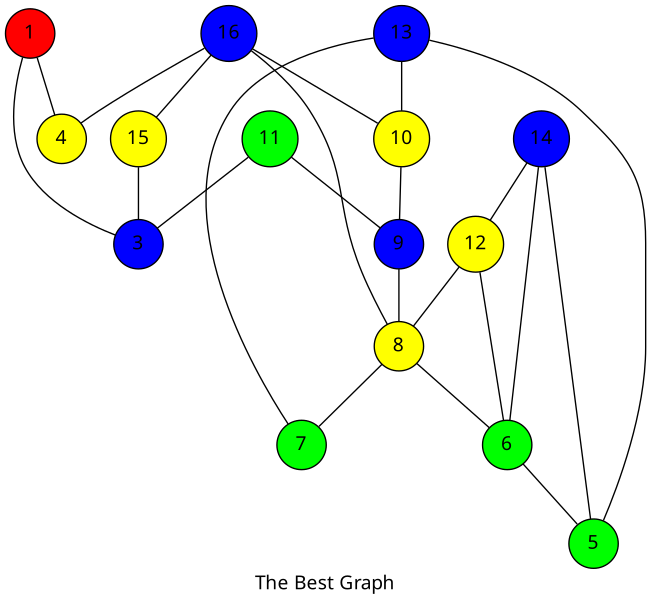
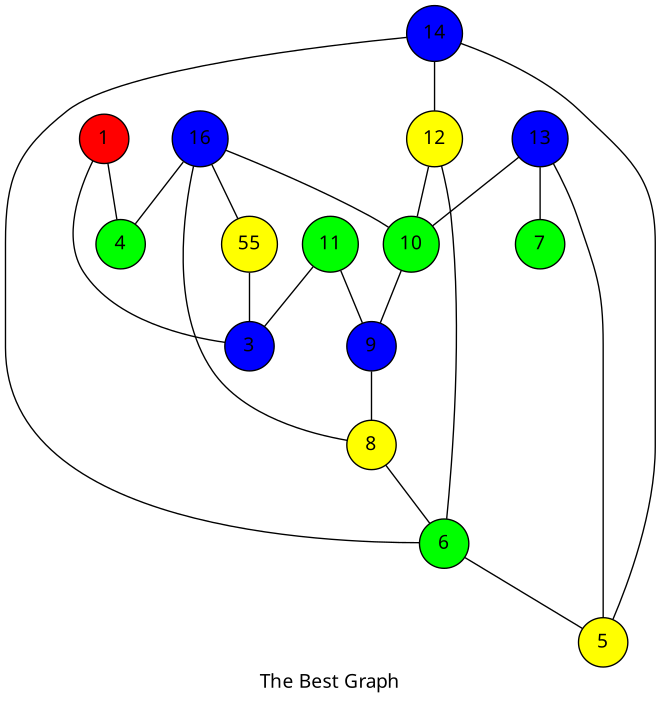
(62, 139) -> (121, 244)
(138, 139) -> (249, 244)
(402, 139) -> (411, 244)
(436, 297) -> (423, 192)
(350, 395) -> none
(594, 544) -> (603, 642)
